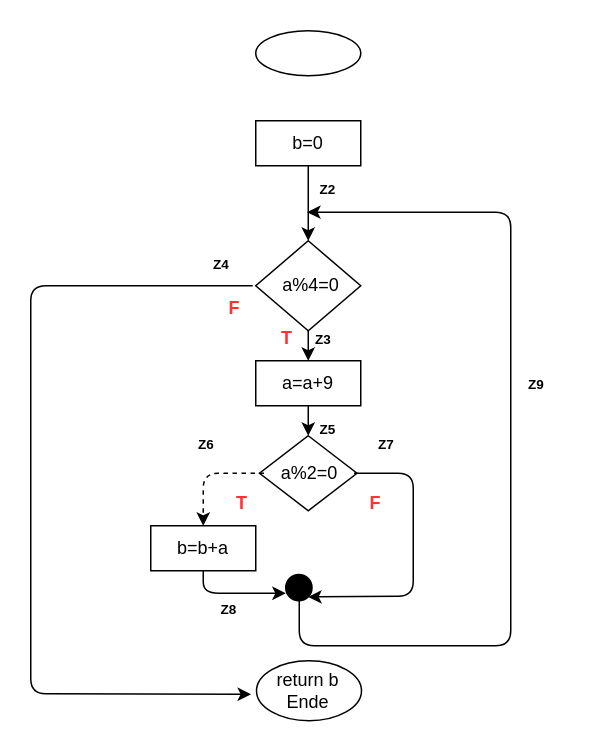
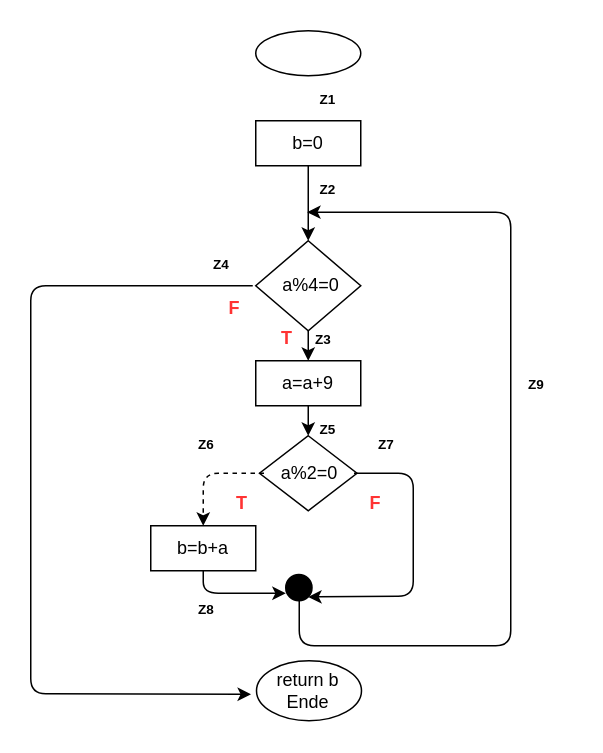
none -> (339, 98)
(241, 608) -> (218, 608)
